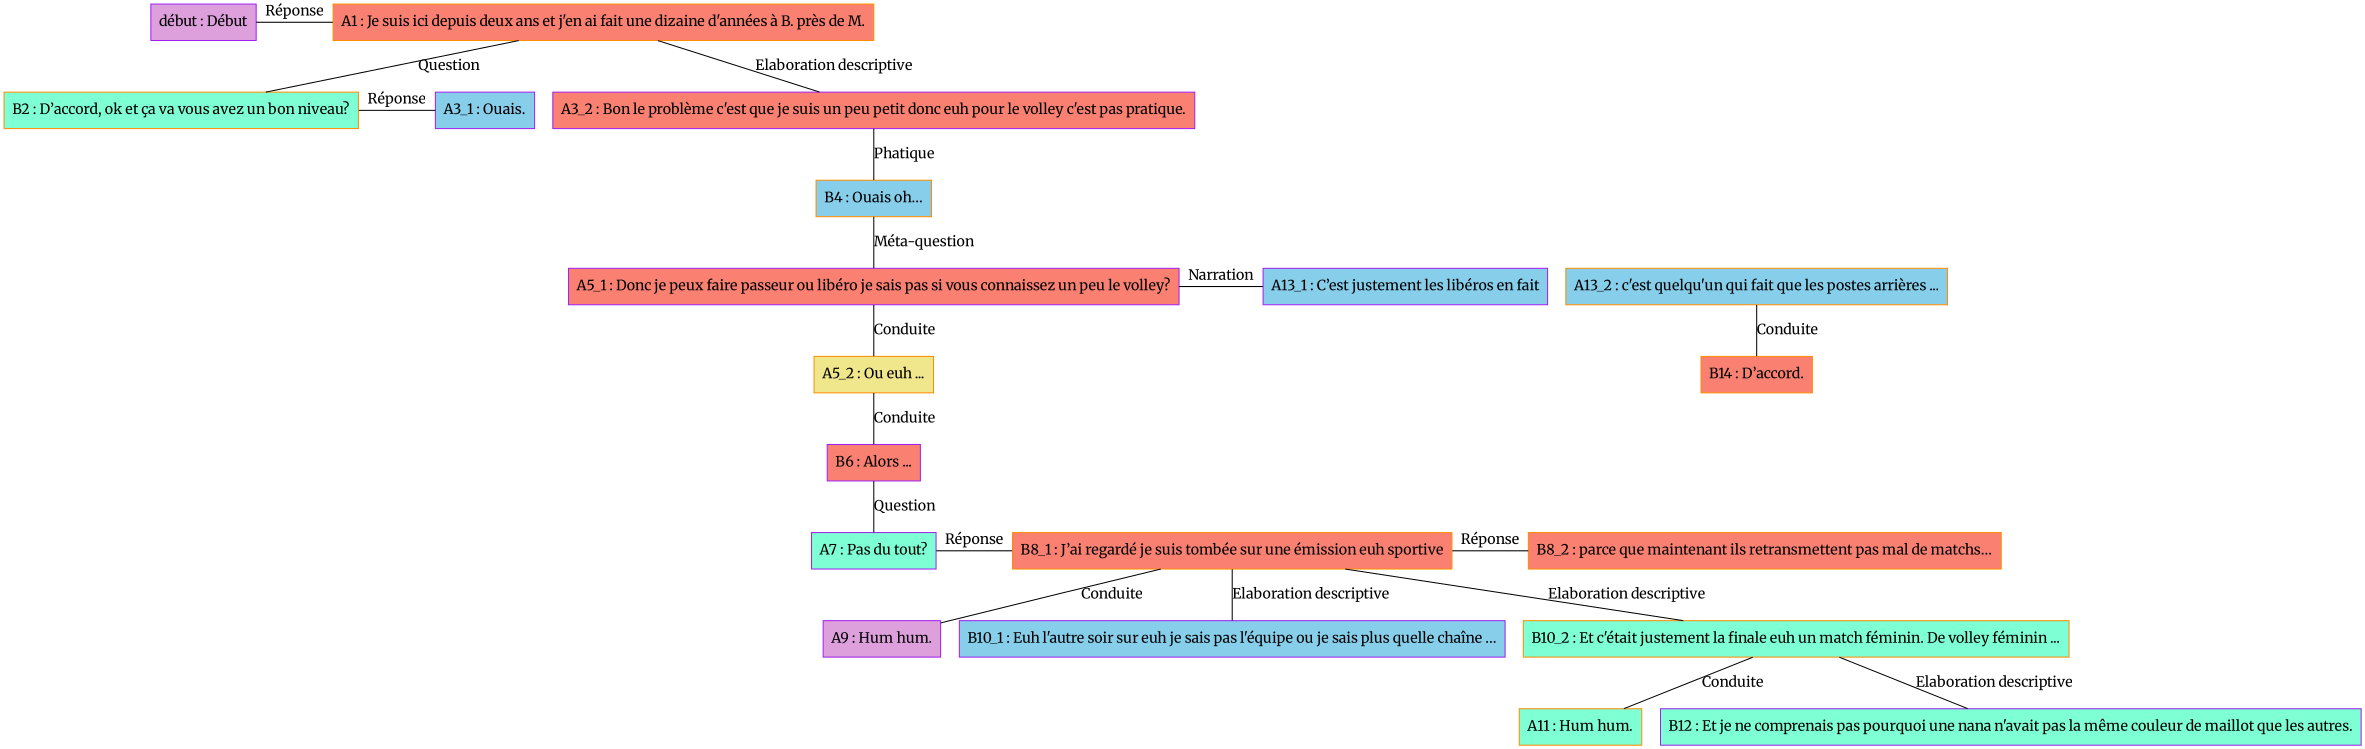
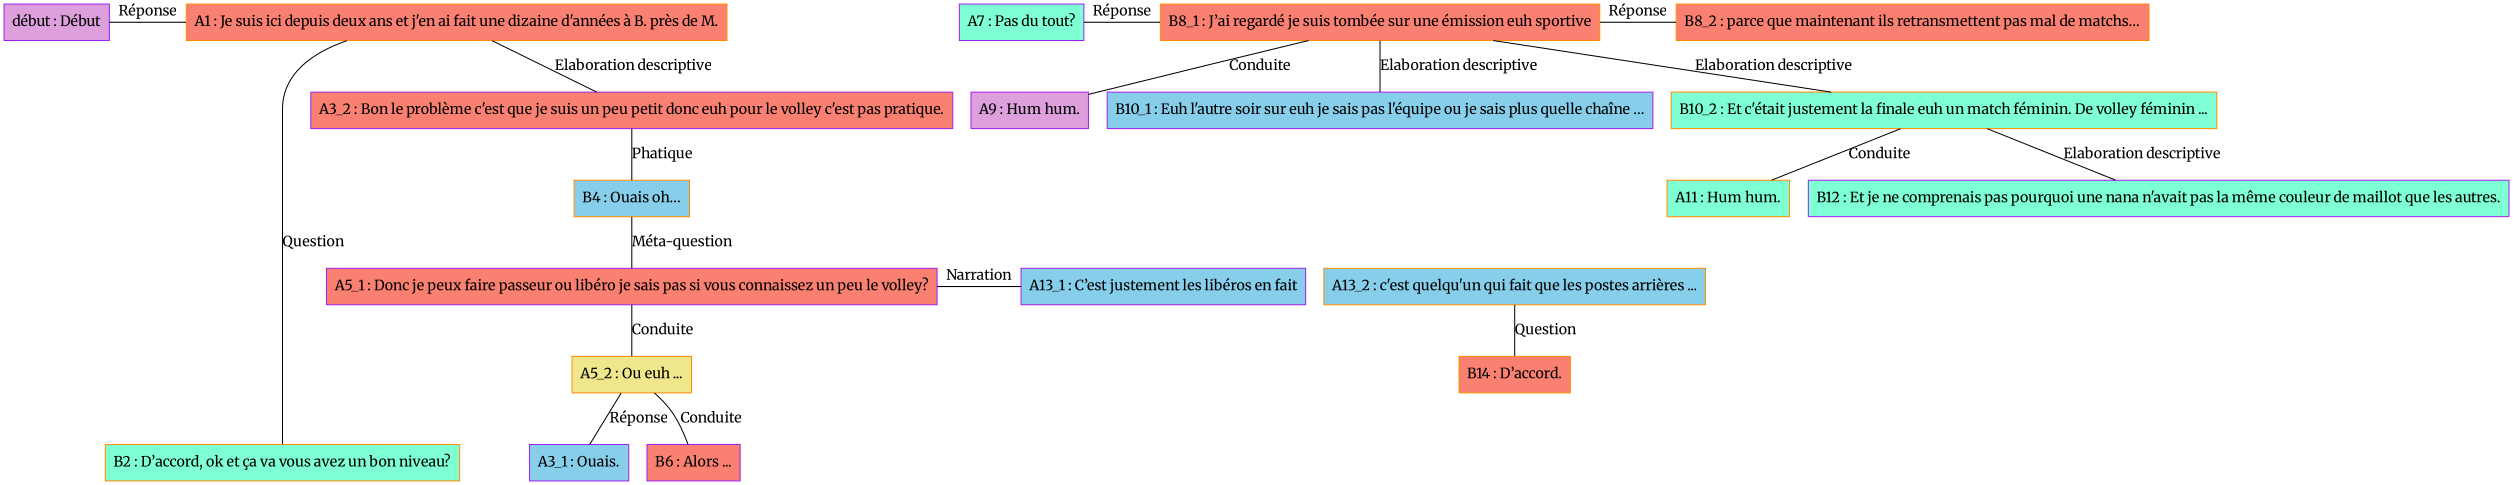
(397, 110) -> (605, 419)
(1788, 331) -> (1546, 331)
(874, 507) -> none
